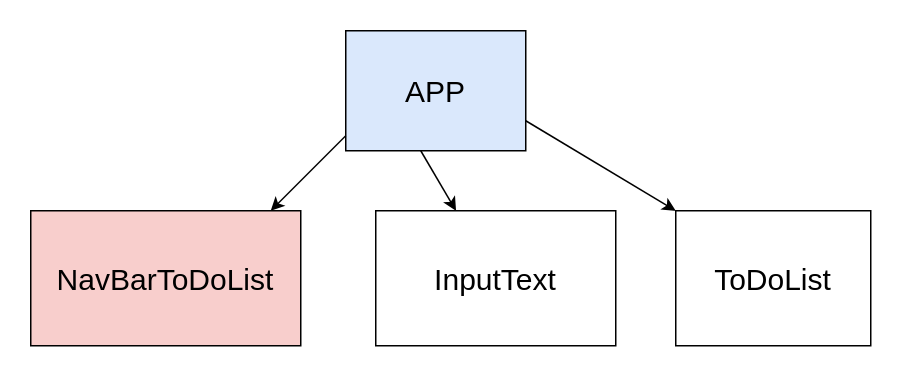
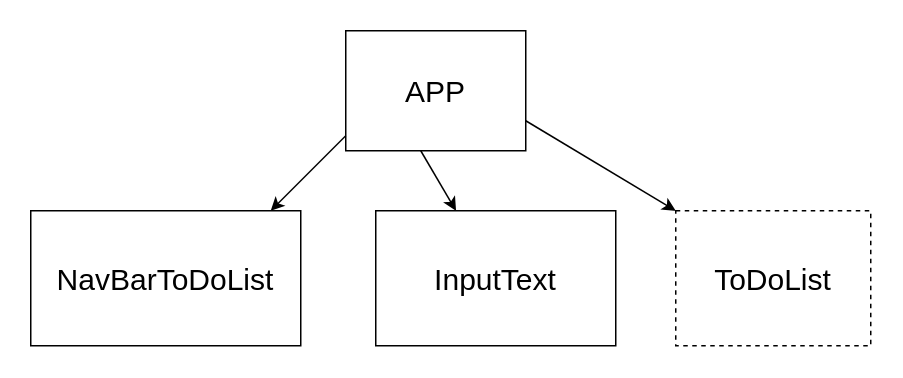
(436, 91) -> (436, 91)
(166, 278) -> (166, 278)
(773, 278) -> (773, 278)
